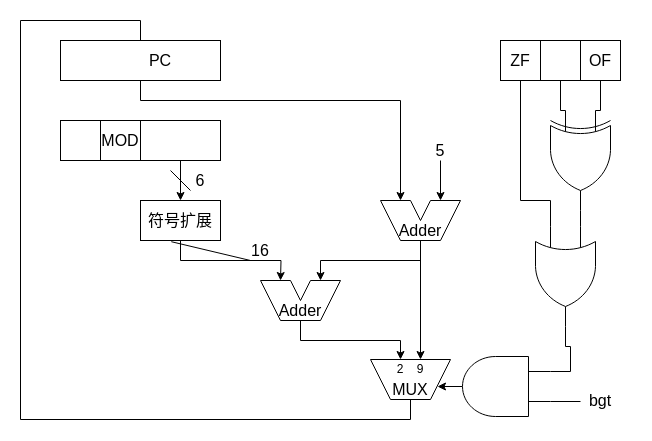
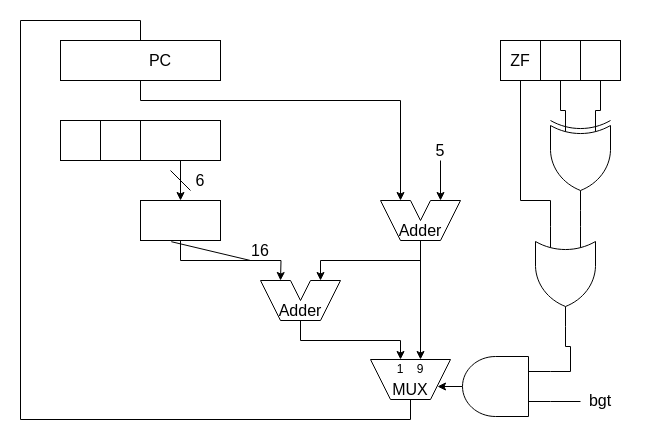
(601, 61) -> none
(121, 141) -> none
(181, 221) -> none
(401, 370) -> (401, 370)
